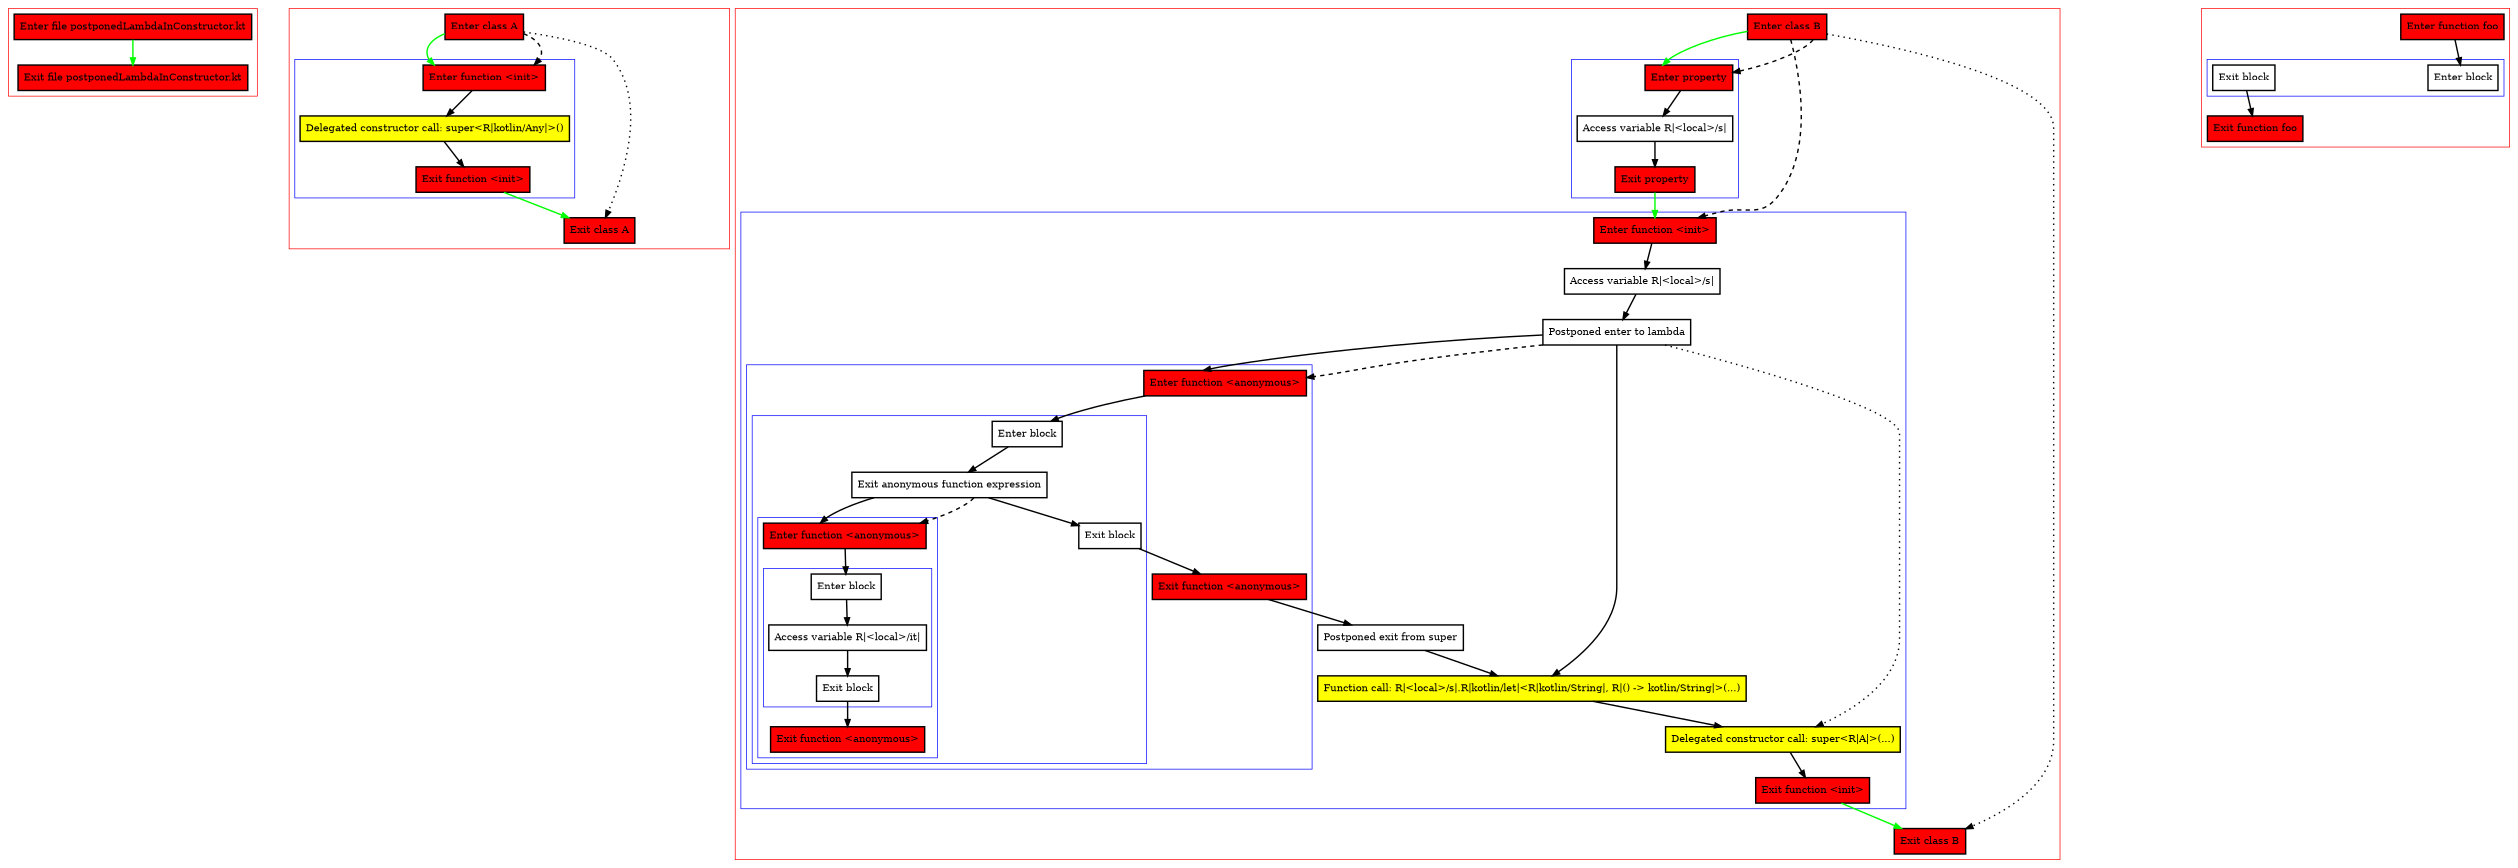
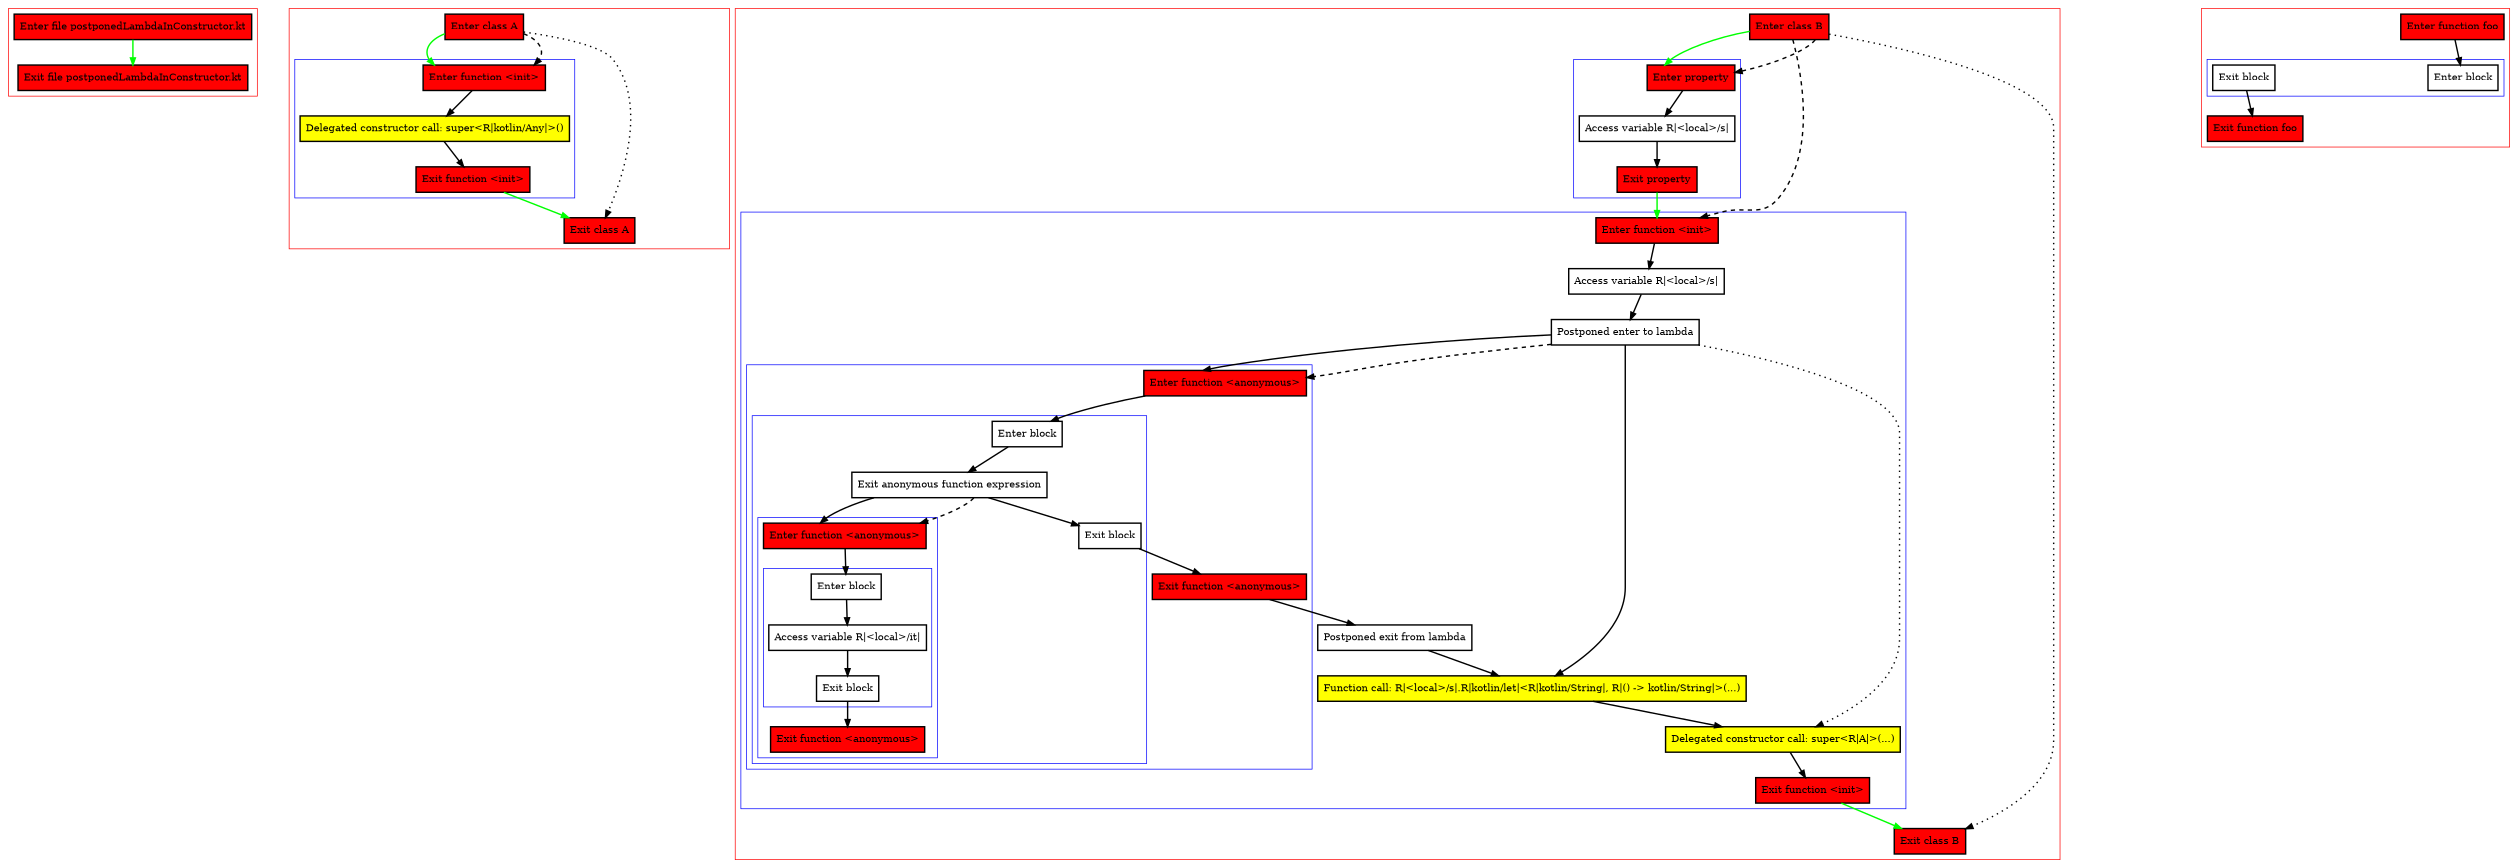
(1391, 638) -> (1395, 638)
